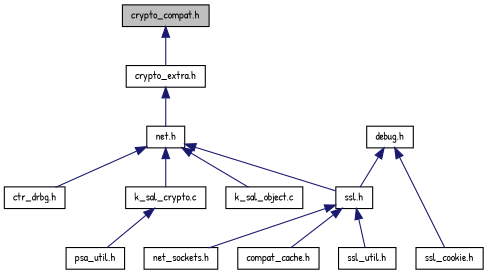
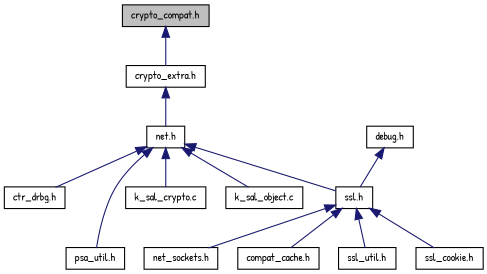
(422, 203) -> (407, 231)
(126, 231) -> (111, 196)
